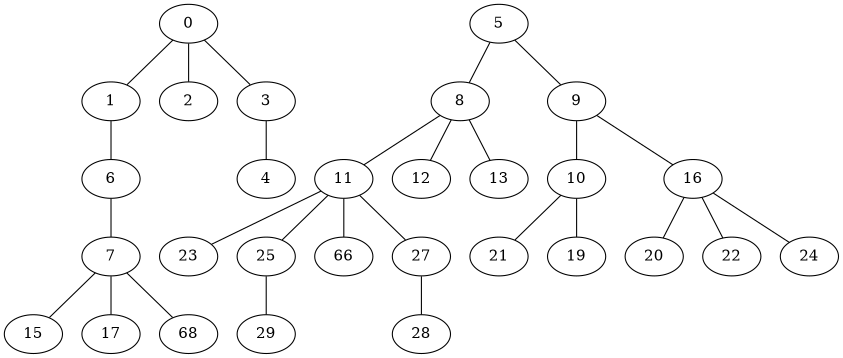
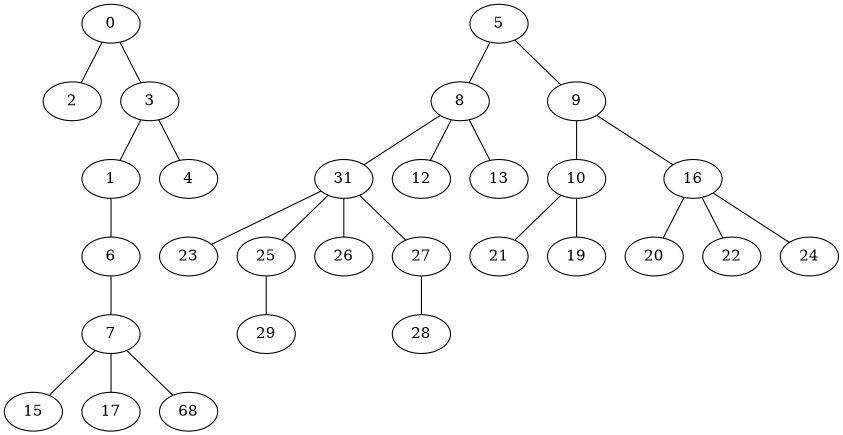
(150, 62) -> (130, 140)
(344, 179) -> (344, 179)
(344, 257) -> (344, 257)
